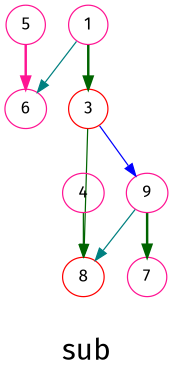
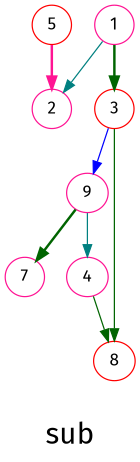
(26, 25) -> (52, 25)
(26, 109) -> (52, 109)
(119, 230) -> (87, 229)
